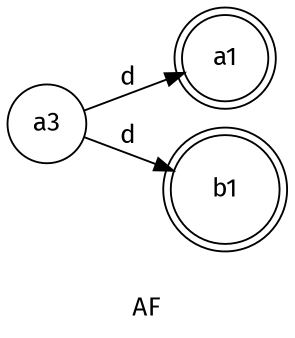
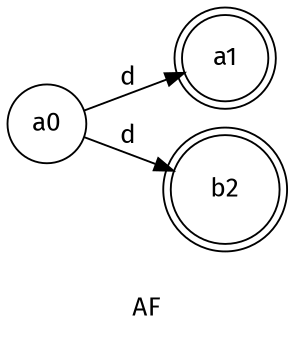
(47, 124) -> (47, 124)
(225, 190) -> (225, 190)
